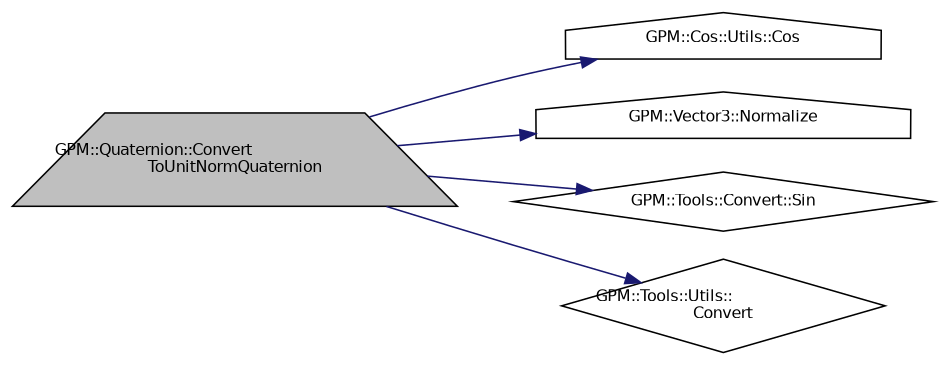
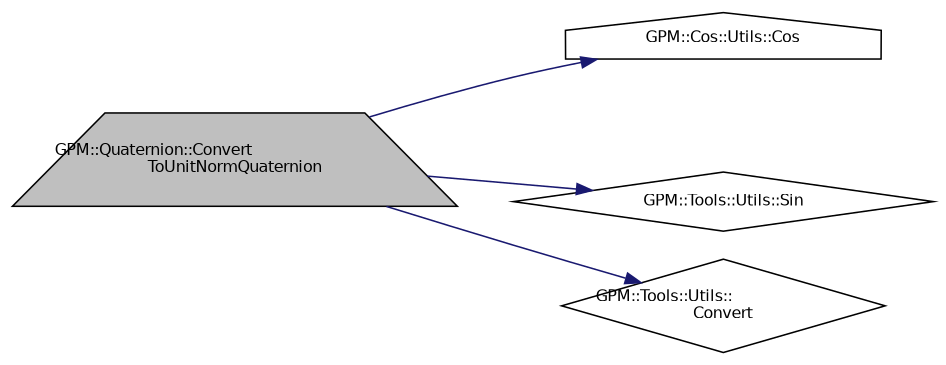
(723, 118) -> none
(723, 202) -> (723, 202)
